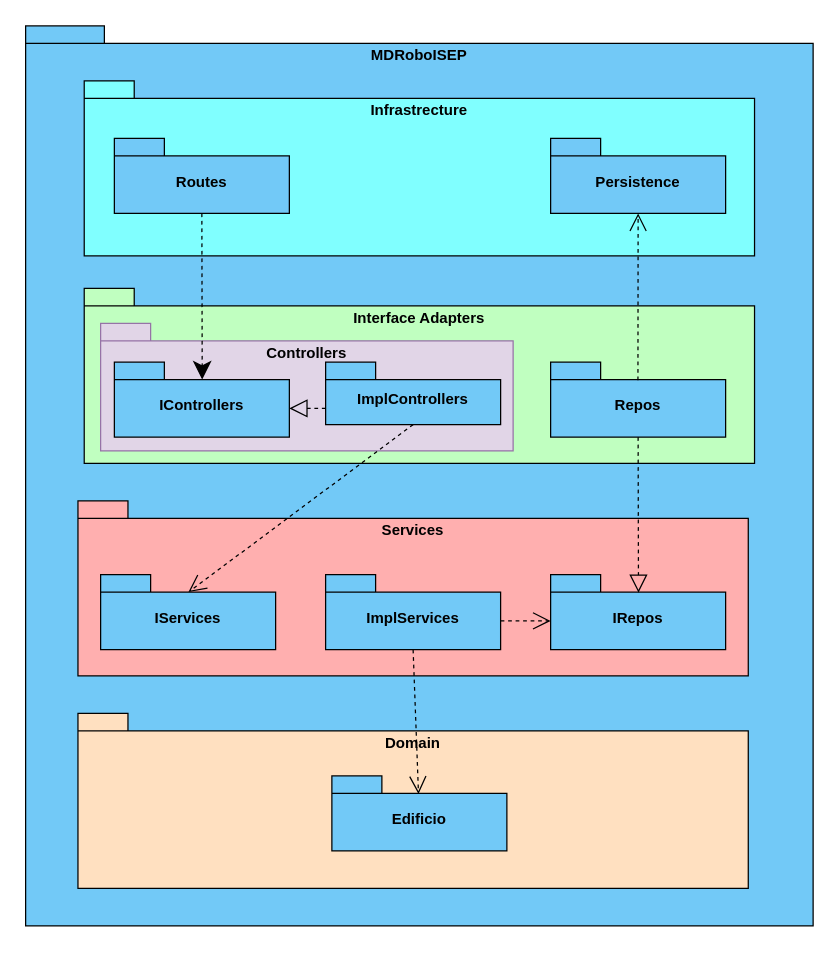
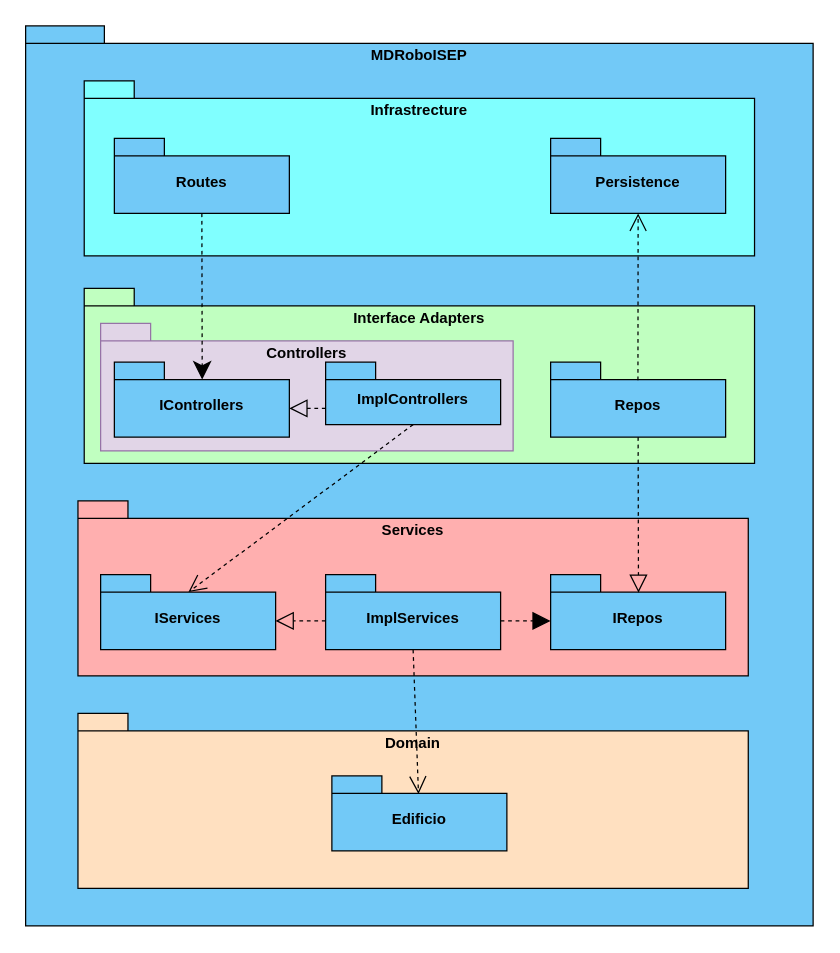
none -> (309, 621)
(538, 621) -> (531, 621)
